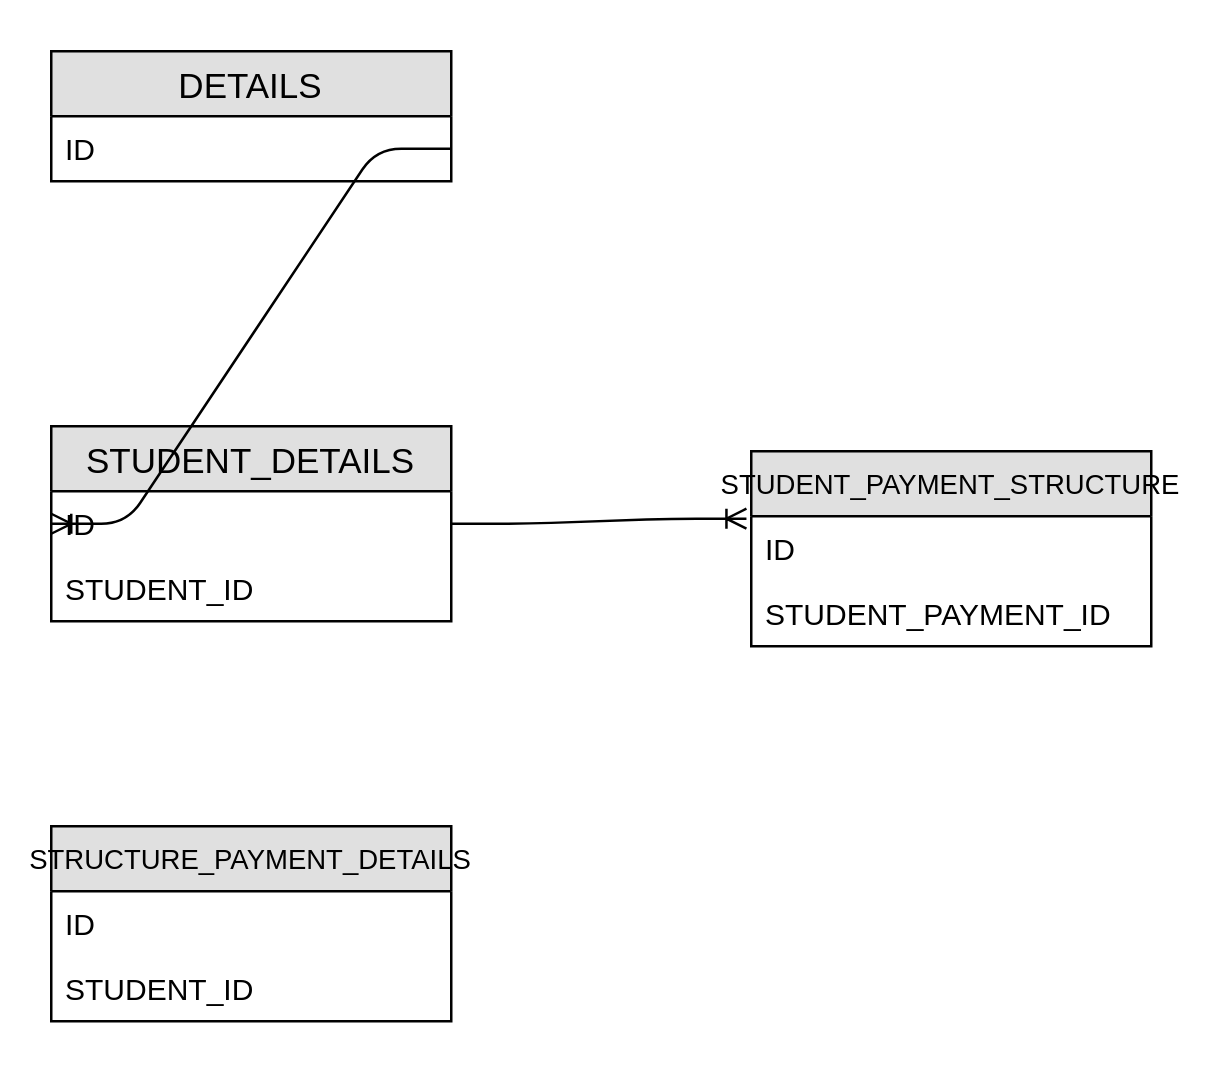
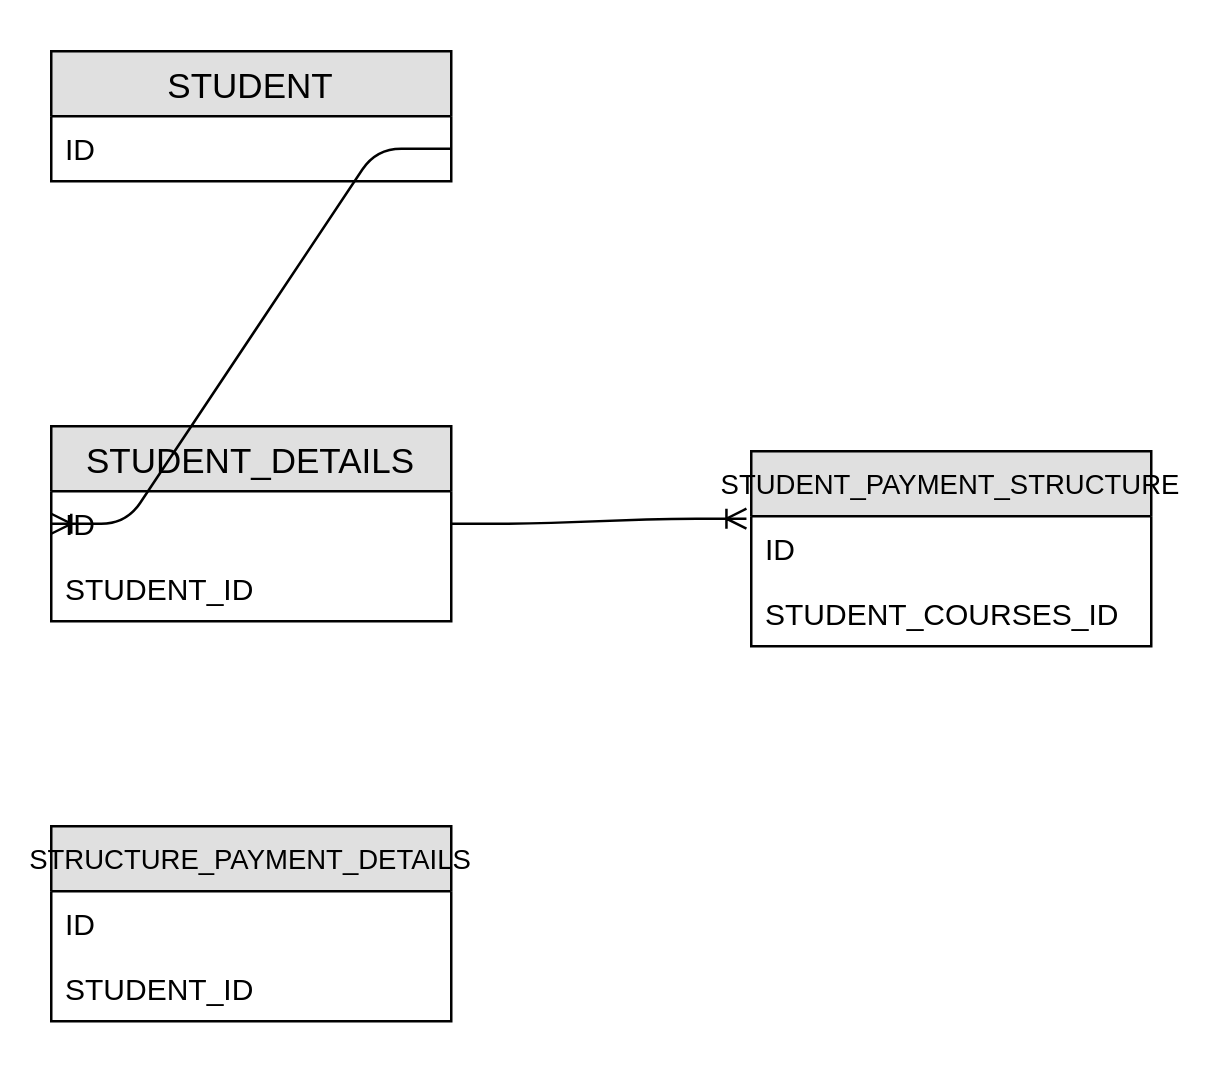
(250, 86) -> (250, 86)
(916, 615) -> (916, 615)
